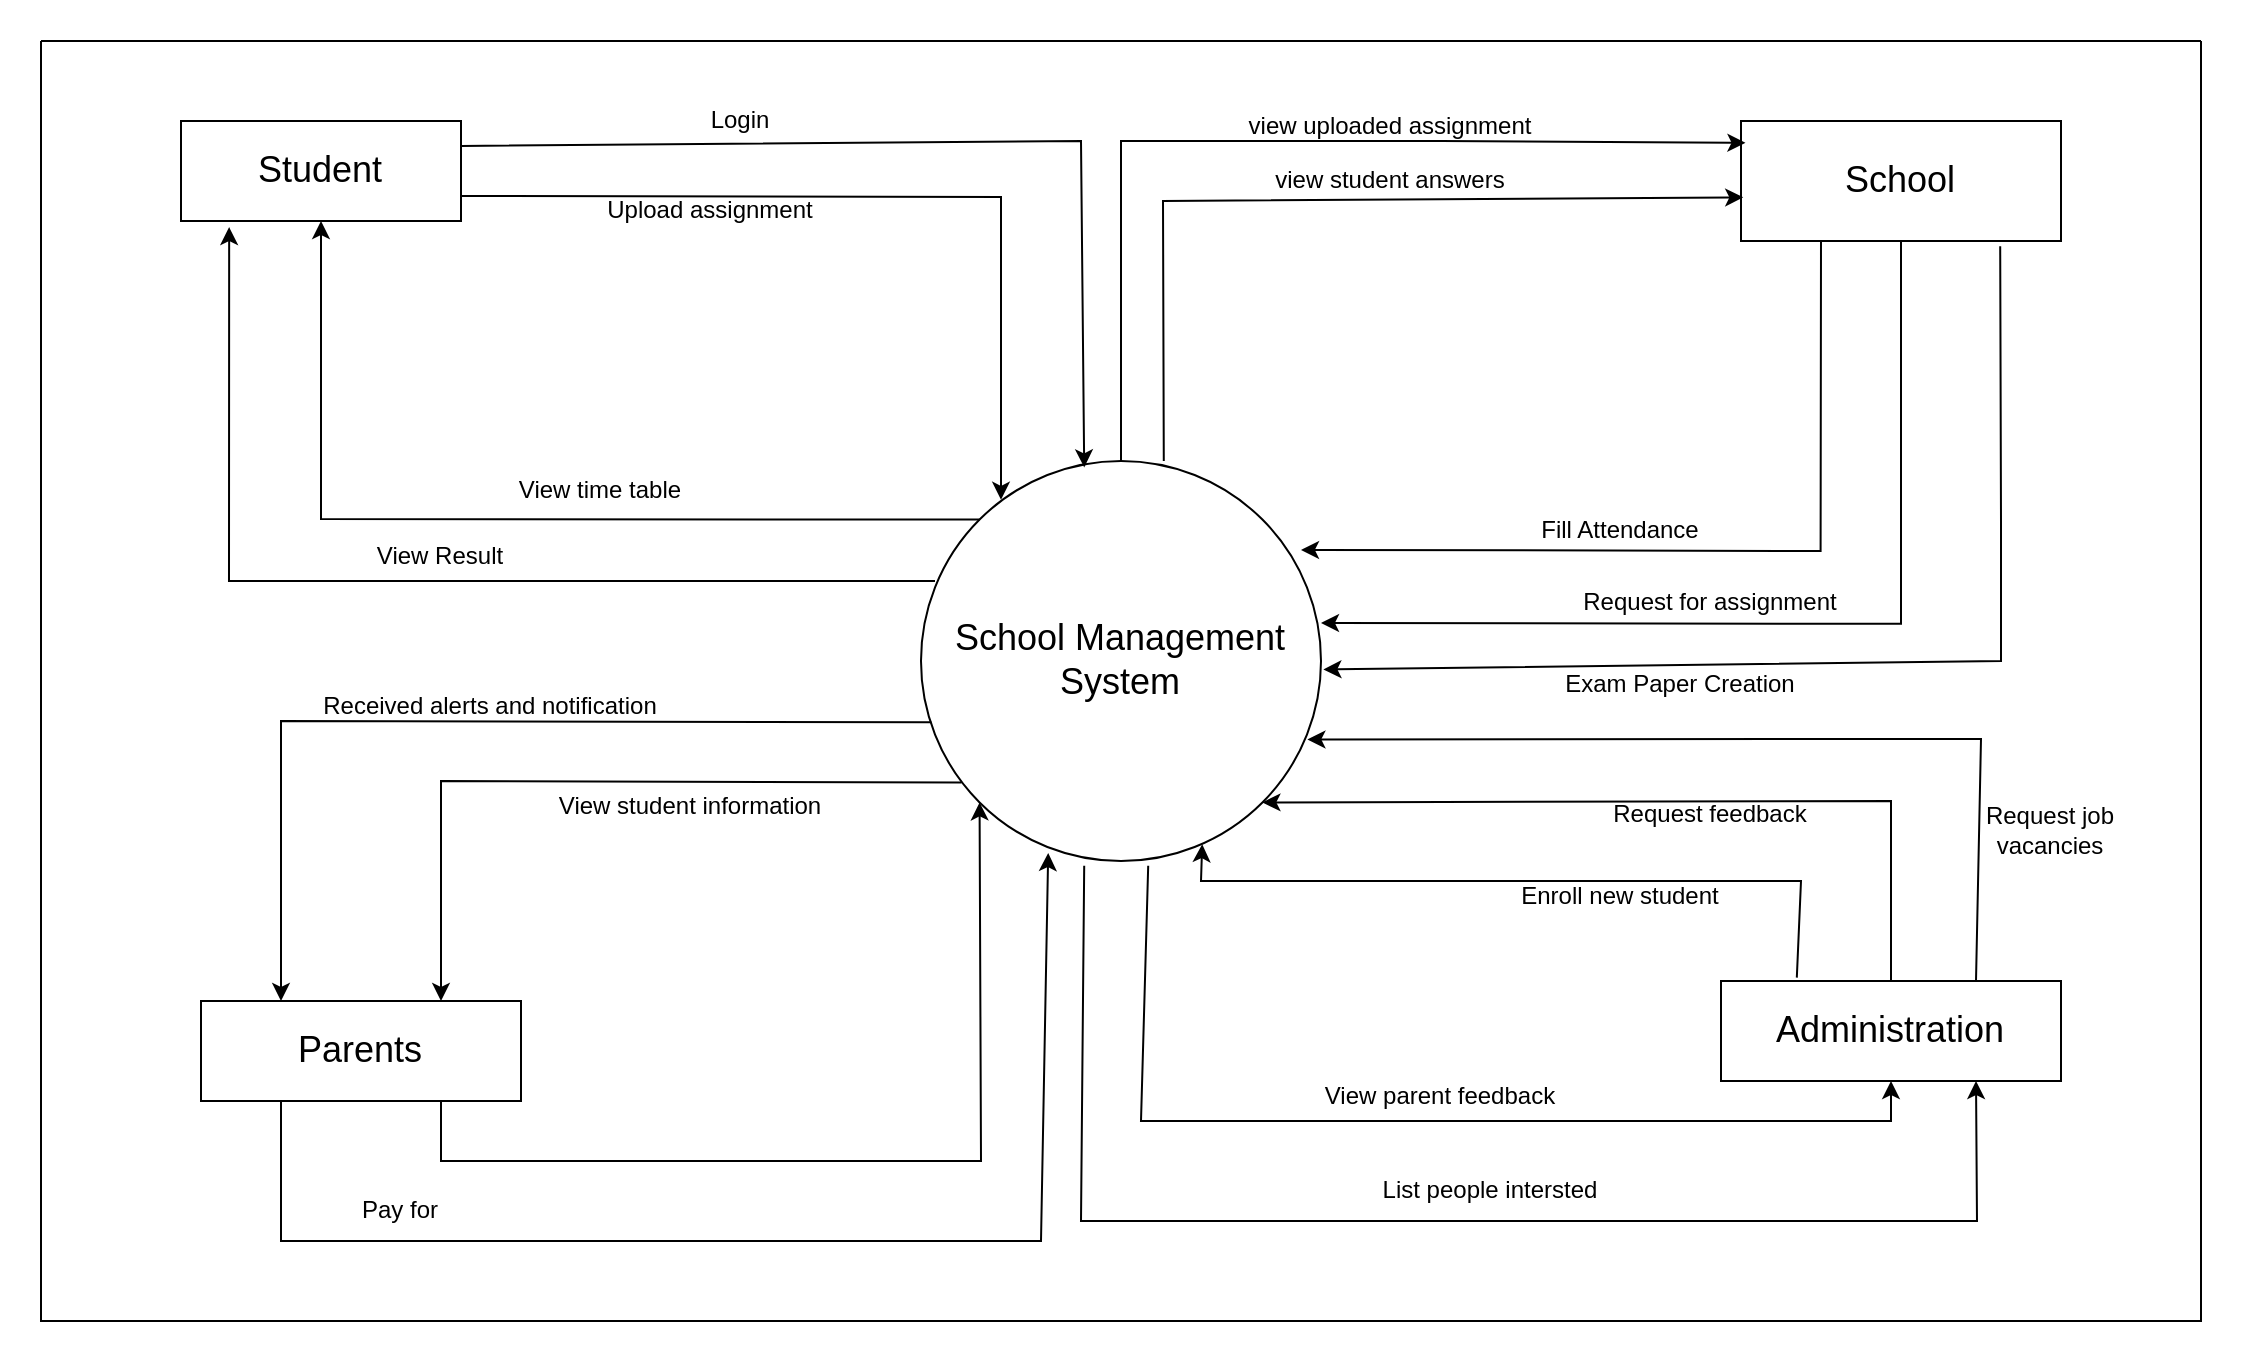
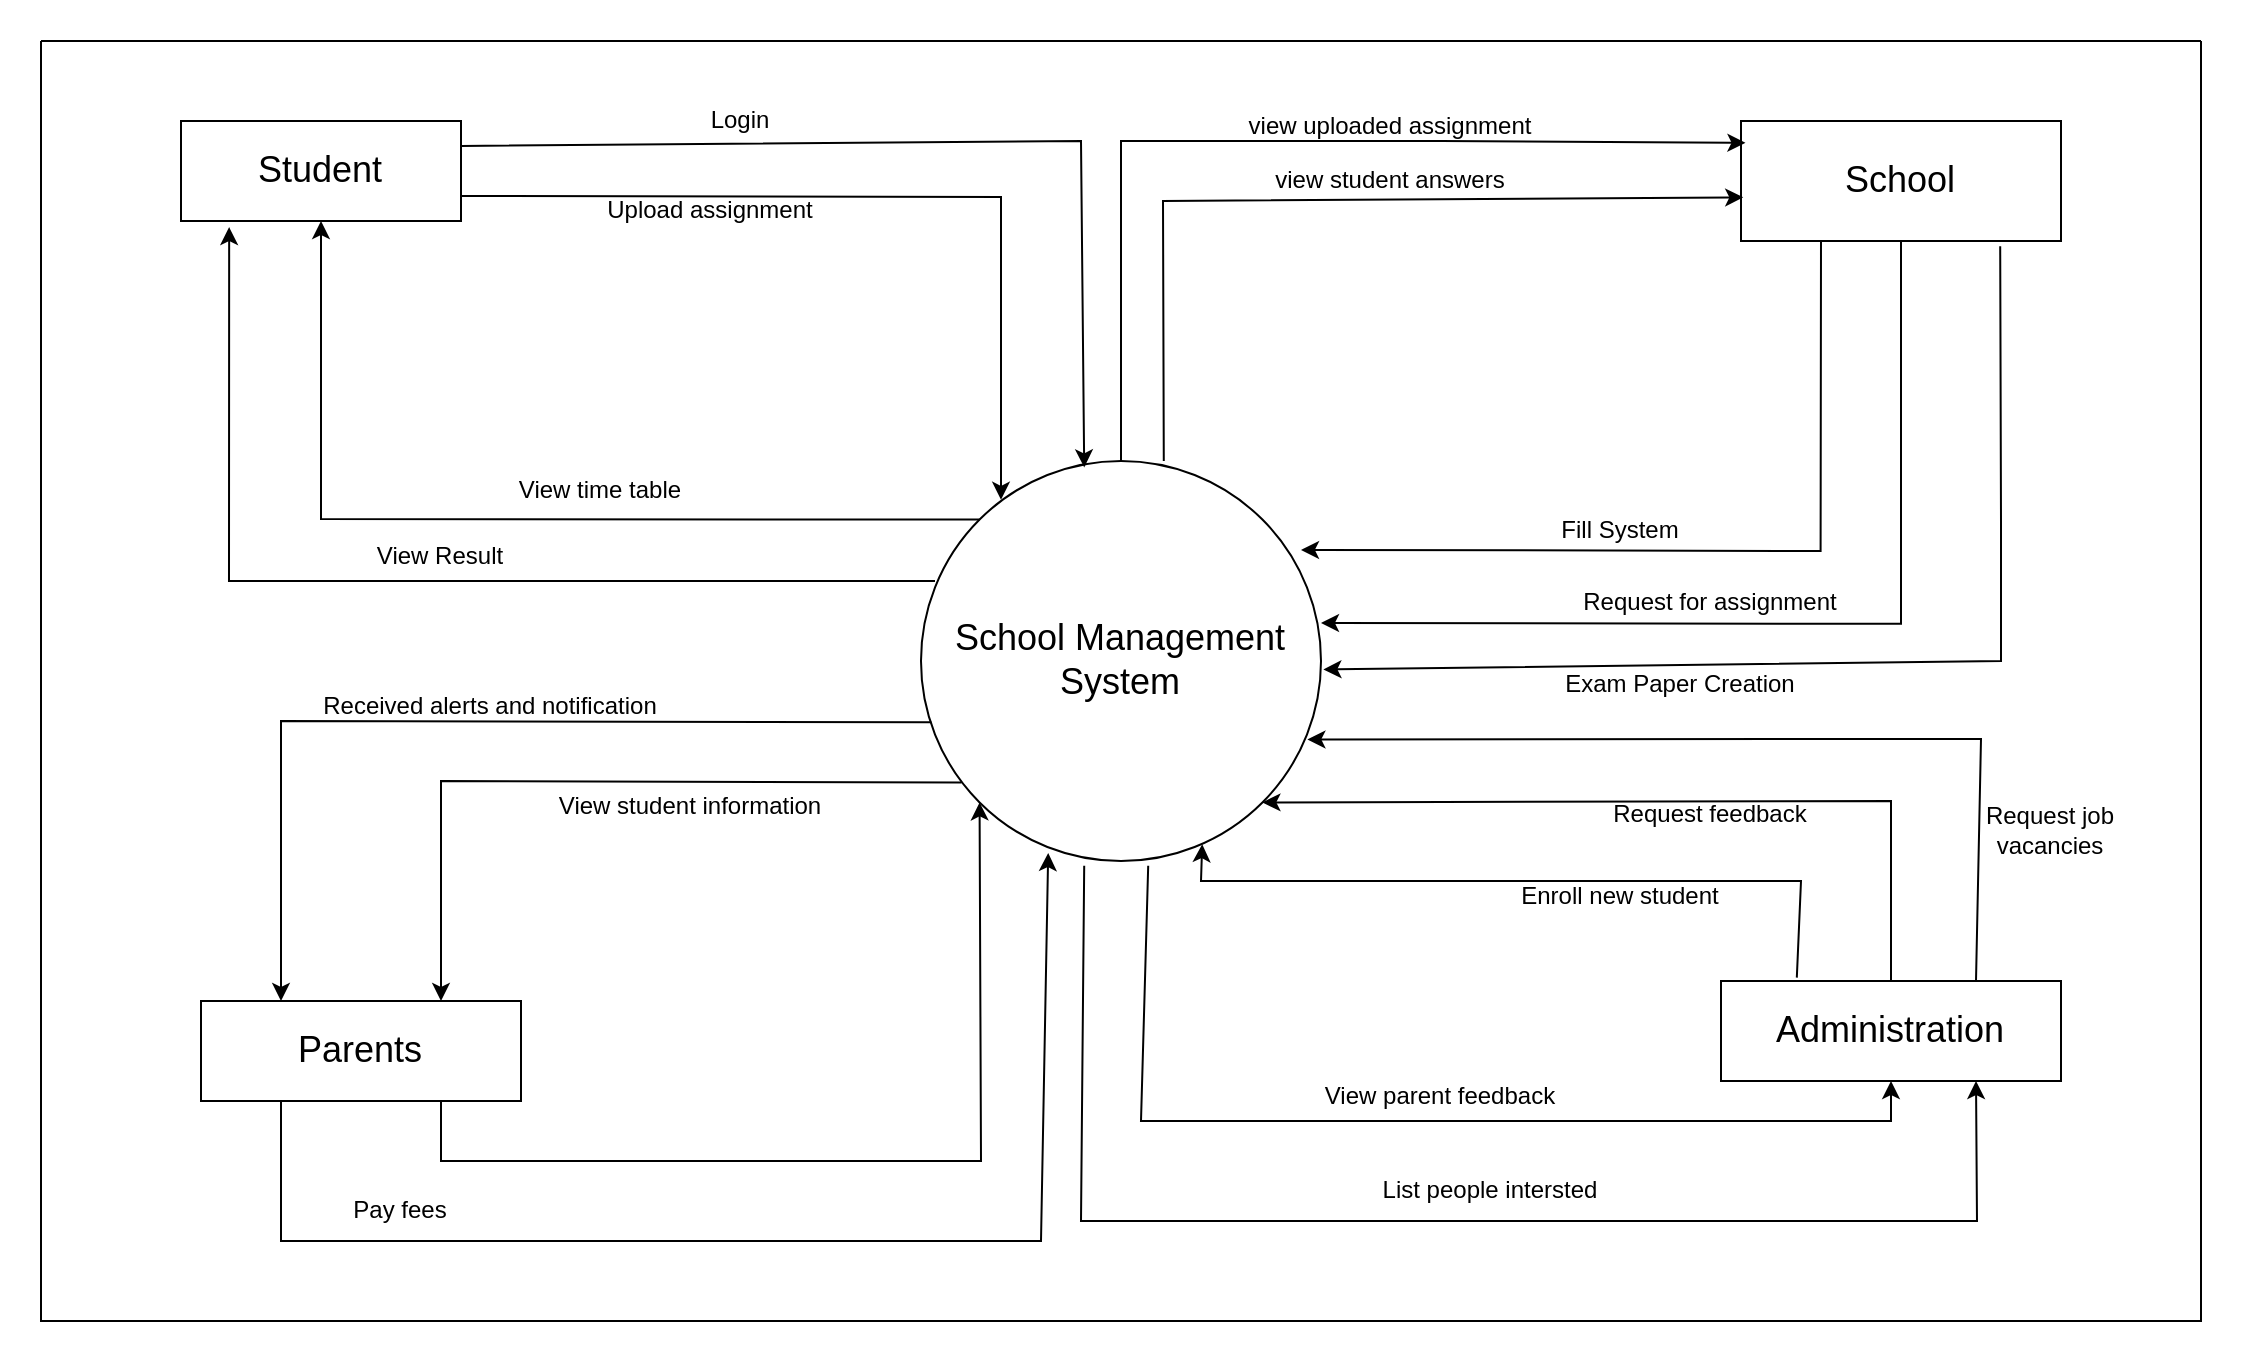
(1621, 531) -> (1621, 531)
(401, 1211) -> (401, 1211)
